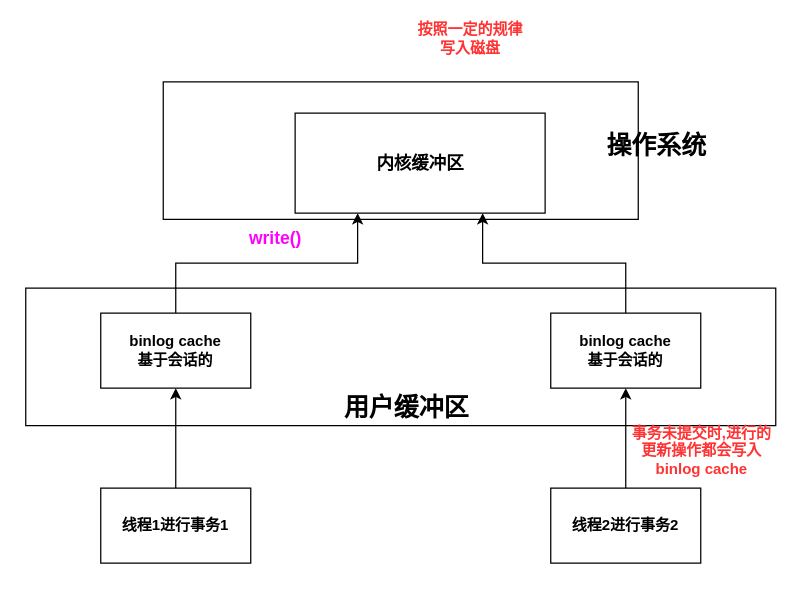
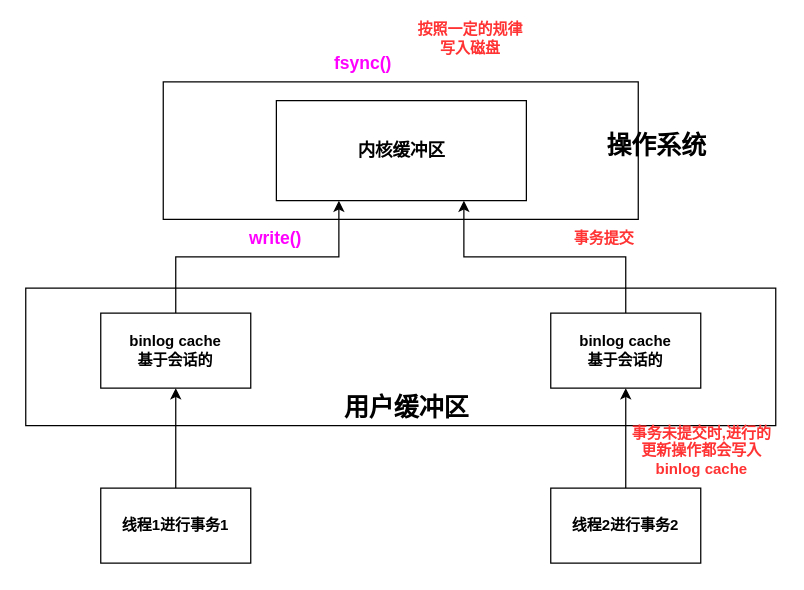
none -> (363, 63)
(420, 163) -> (401, 151)
none -> (604, 238)
